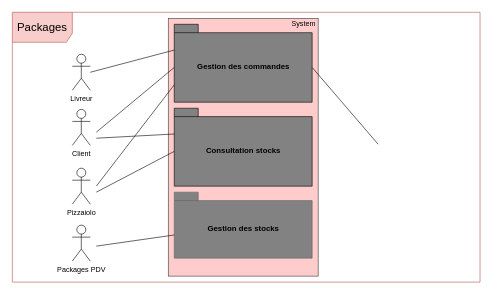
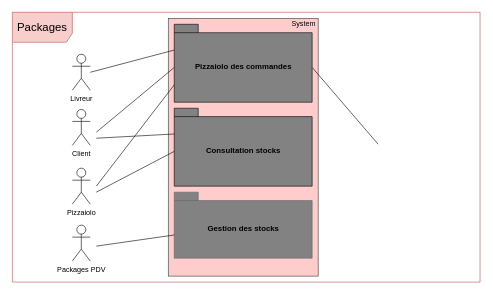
(244, 66) -> (244, 66)
